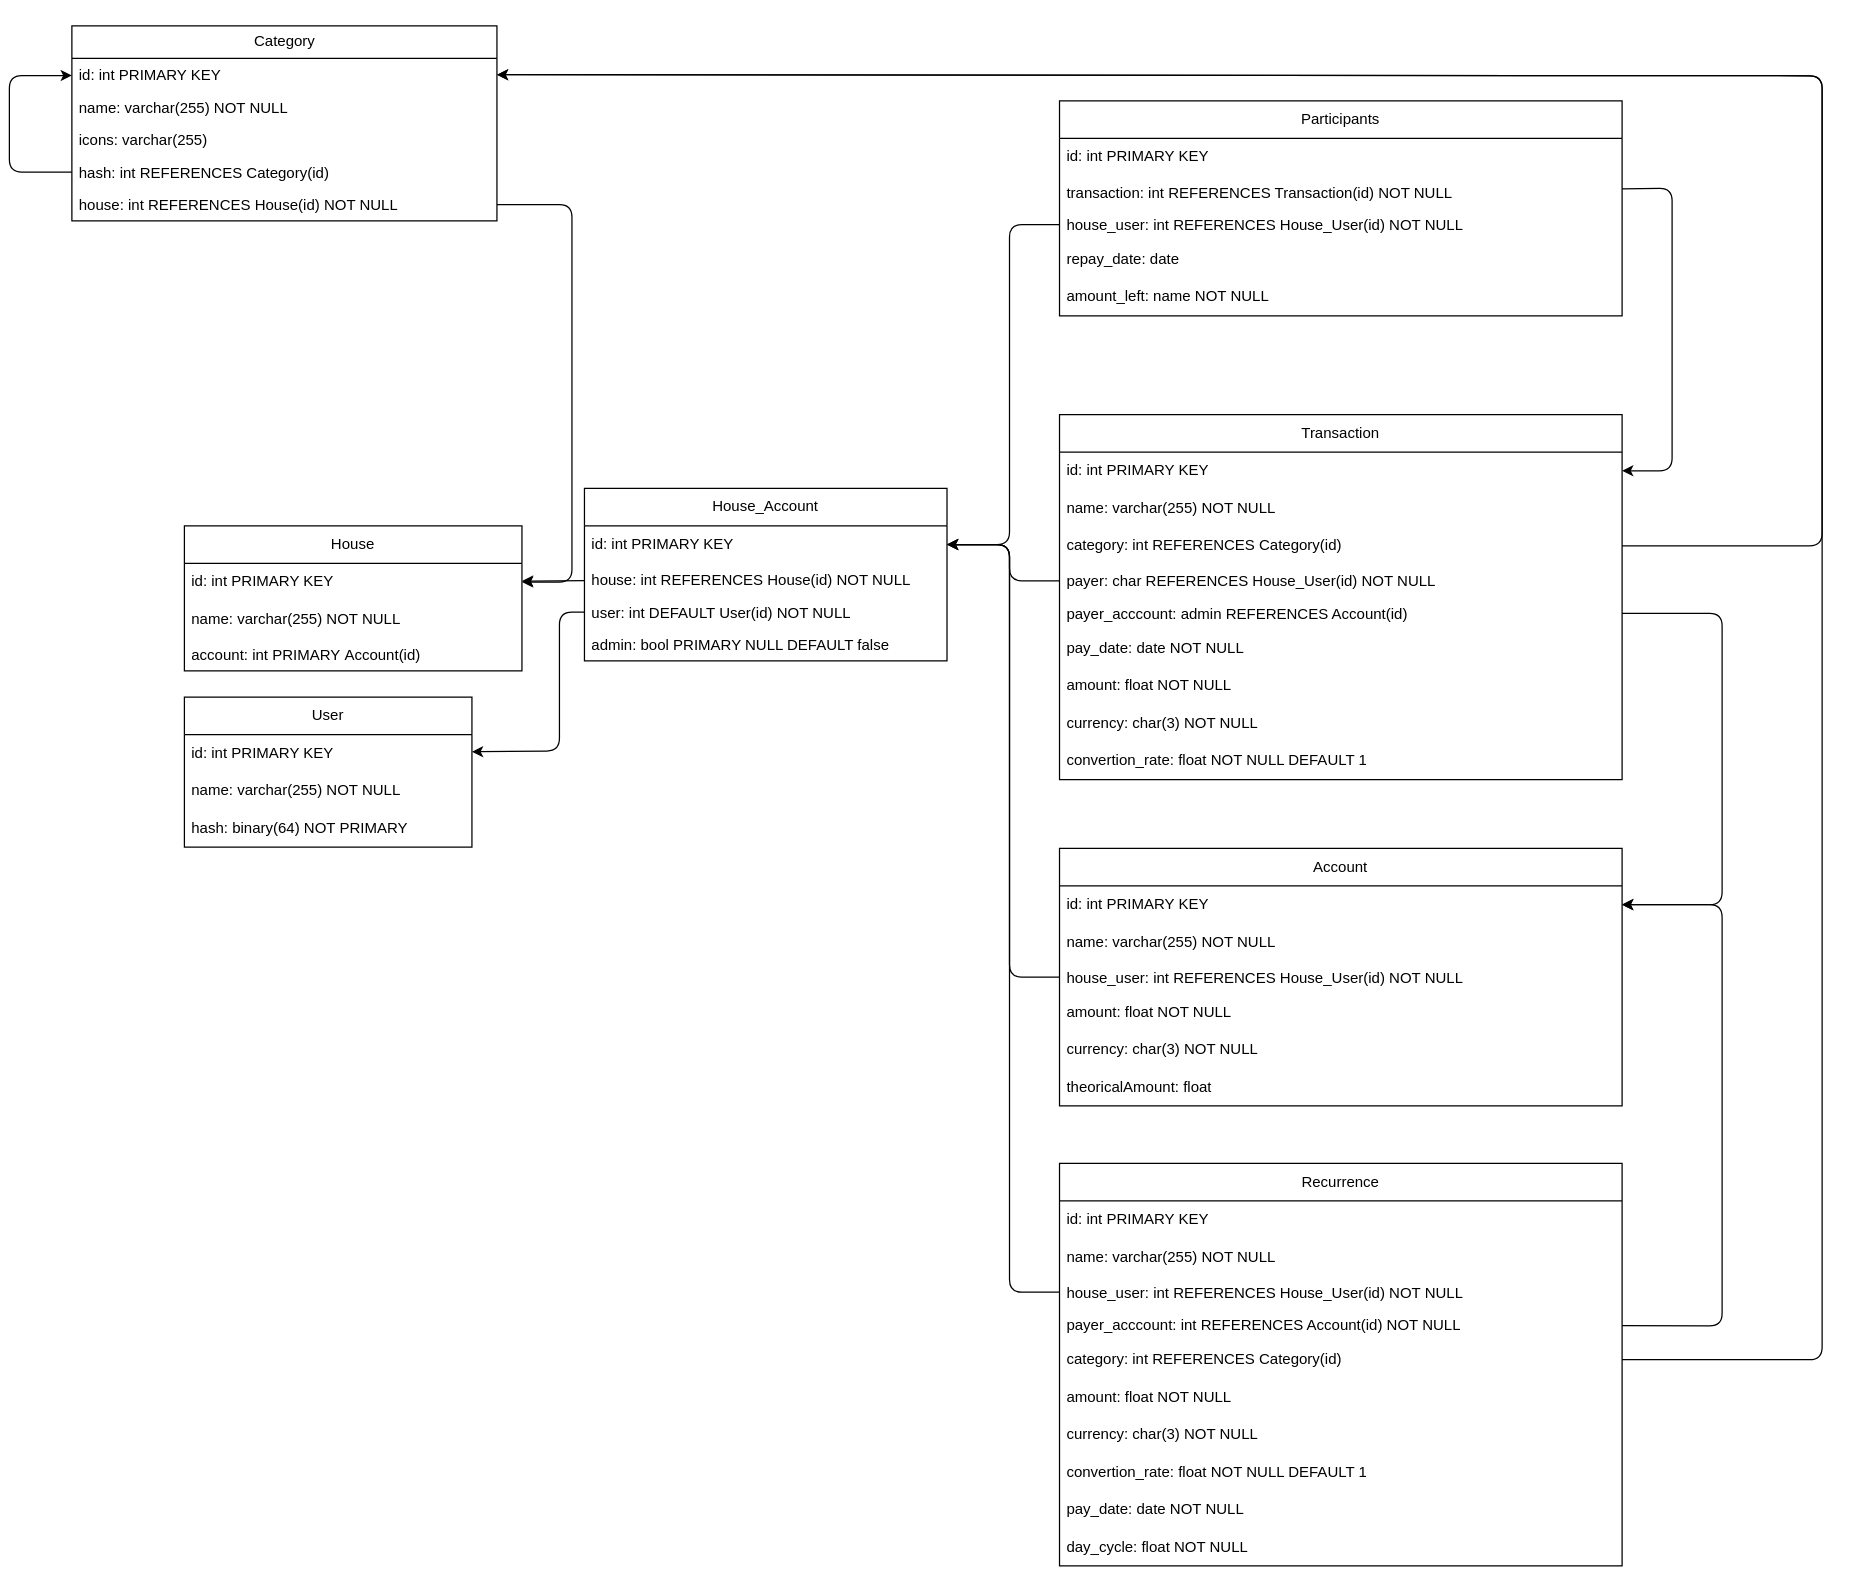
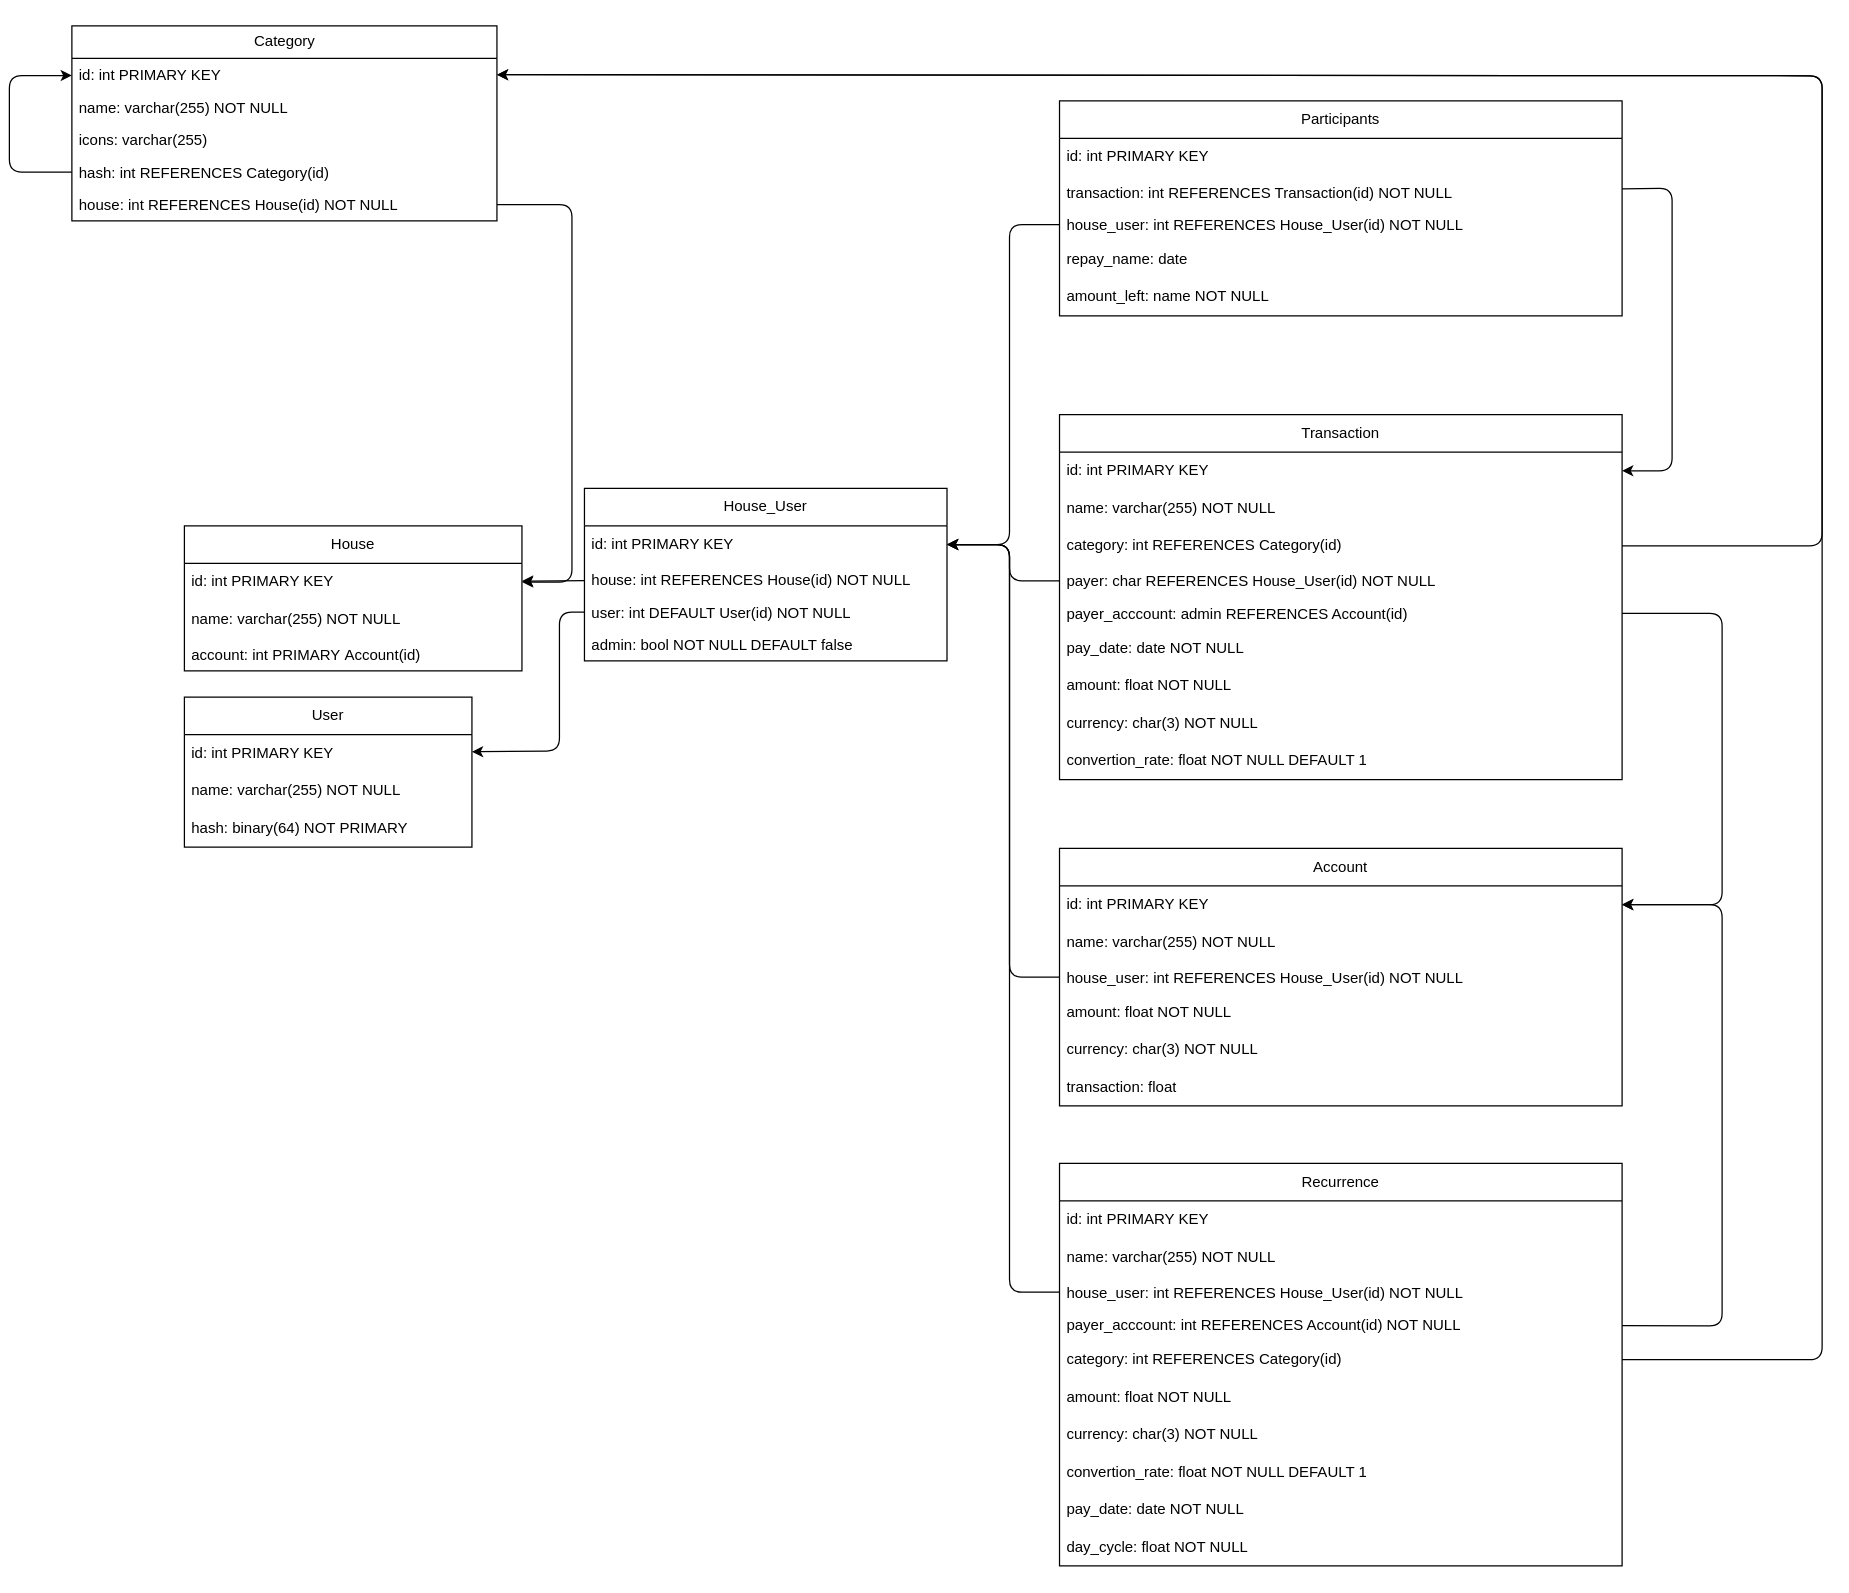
(1130, 259) -> (1130, 259)
(766, 507) -> (766, 507)
(734, 646) -> (717, 646)
(1150, 1087) -> (1135, 1087)
